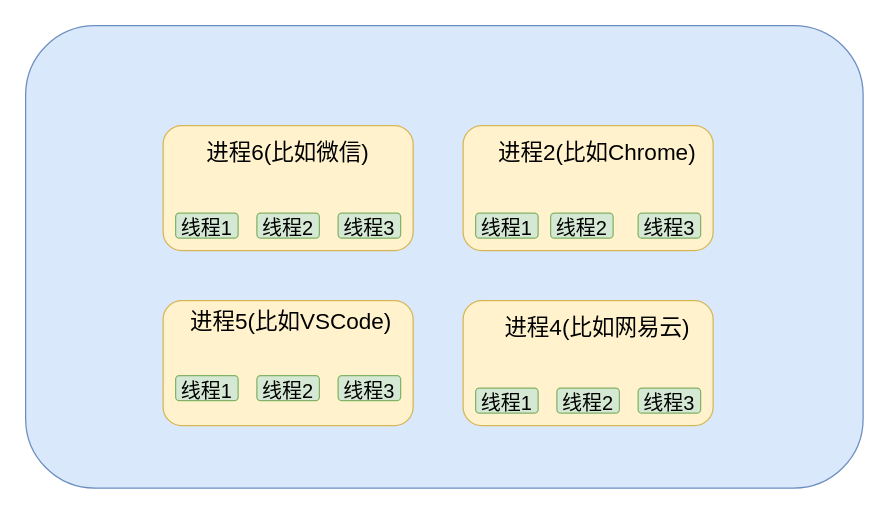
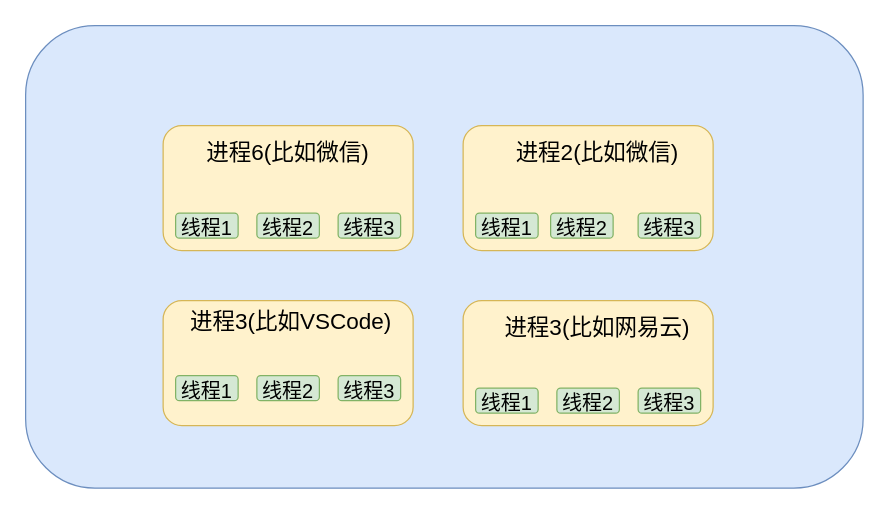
(598, 151) -> (598, 151)
(291, 319) -> (291, 319)
(598, 326) -> (598, 326)
